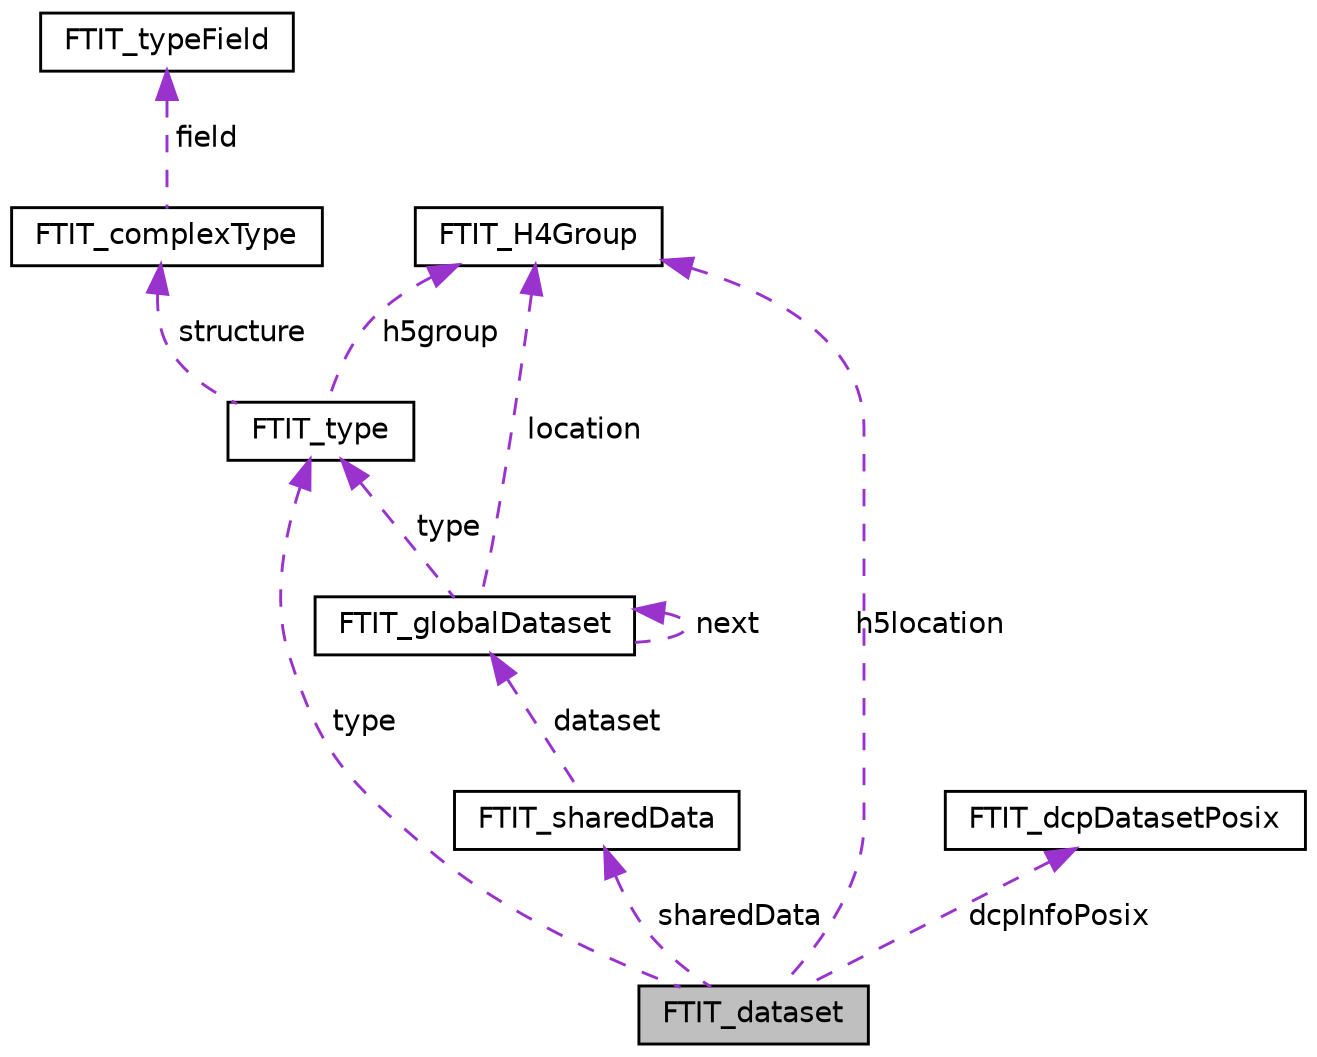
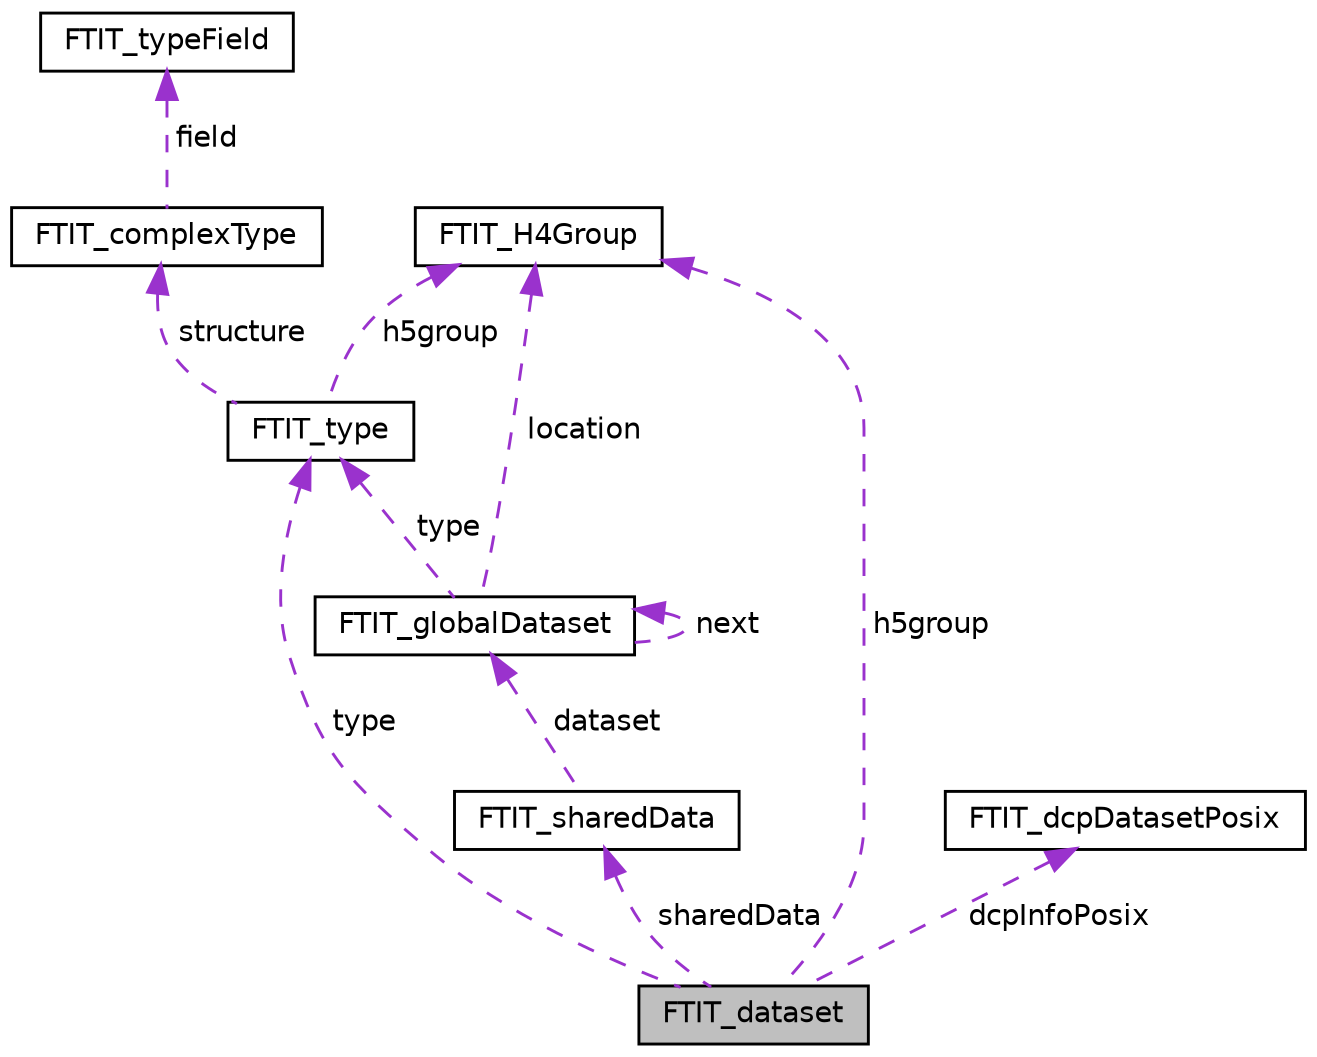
(926, 626) -> (926, 626)
